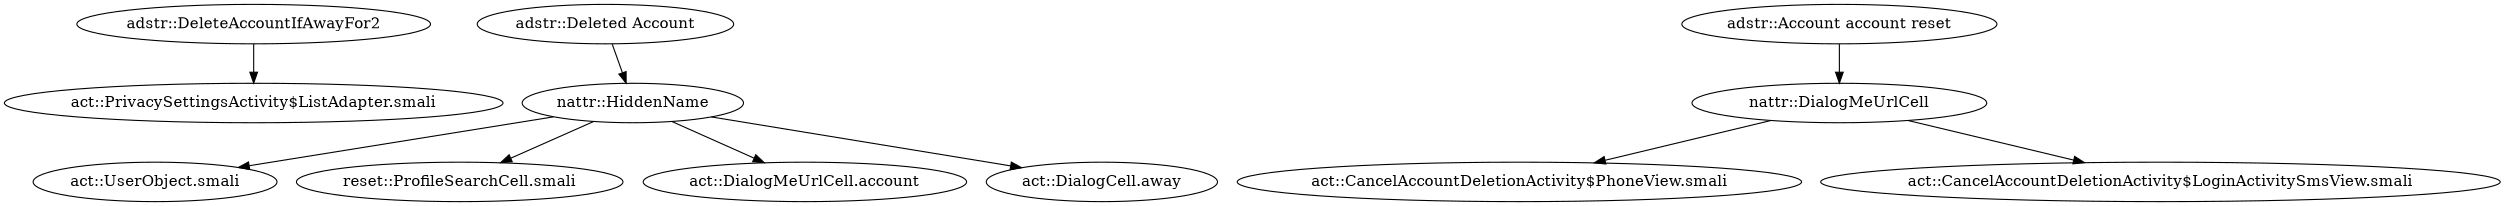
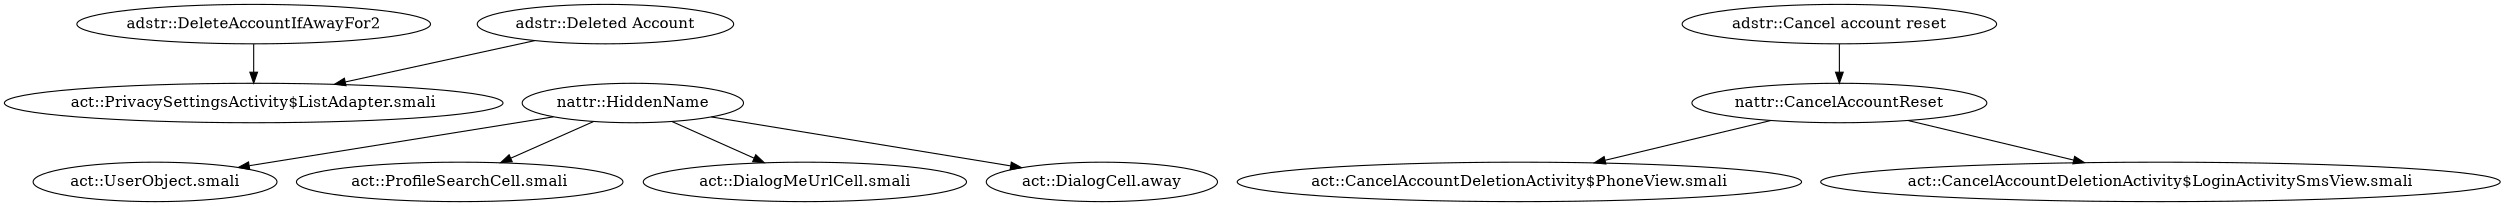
(1839, 24) -> (1839, 24)
(617, 58) -> (440, 61)
(1839, 103) -> (1839, 103)
(460, 182) -> (460, 182)
(805, 182) -> (805, 182)
